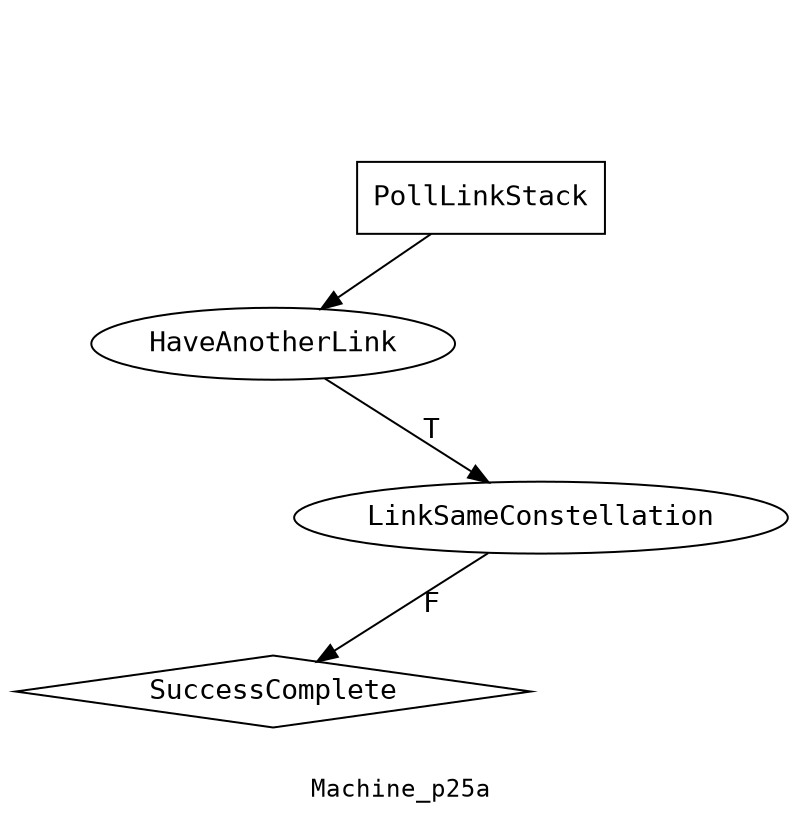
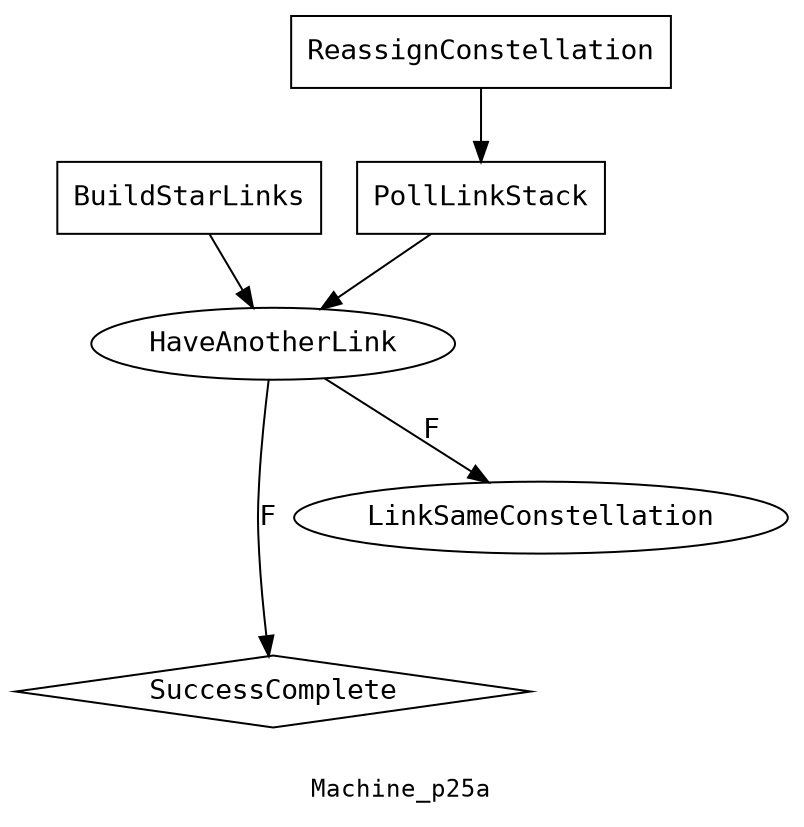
none -> (481, 52)
none -> (189, 198)
(432, 431) -> (432, 431)
(411, 602) -> (258, 508)
